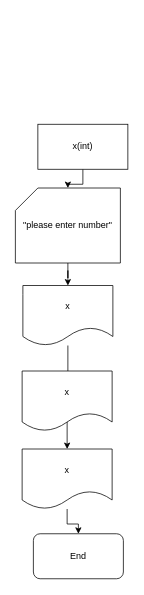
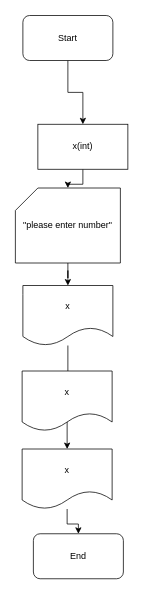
none -> (68, 38)
none -> (75, 92)
